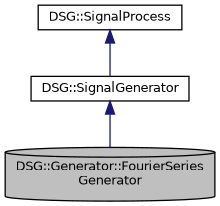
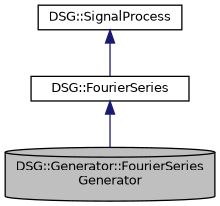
(110, 89) -> (110, 89)
